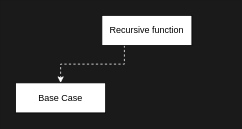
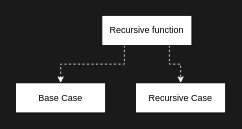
none -> (171, 64)
none -> (180, 98)
